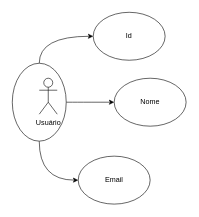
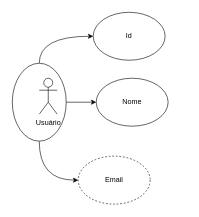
(150, 102) -> (132, 102)
(114, 180) -> (114, 180)
